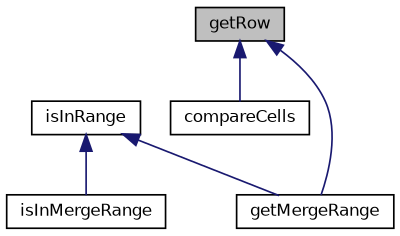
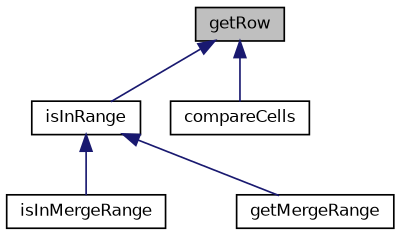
(330, 114) -> (156, 75)
